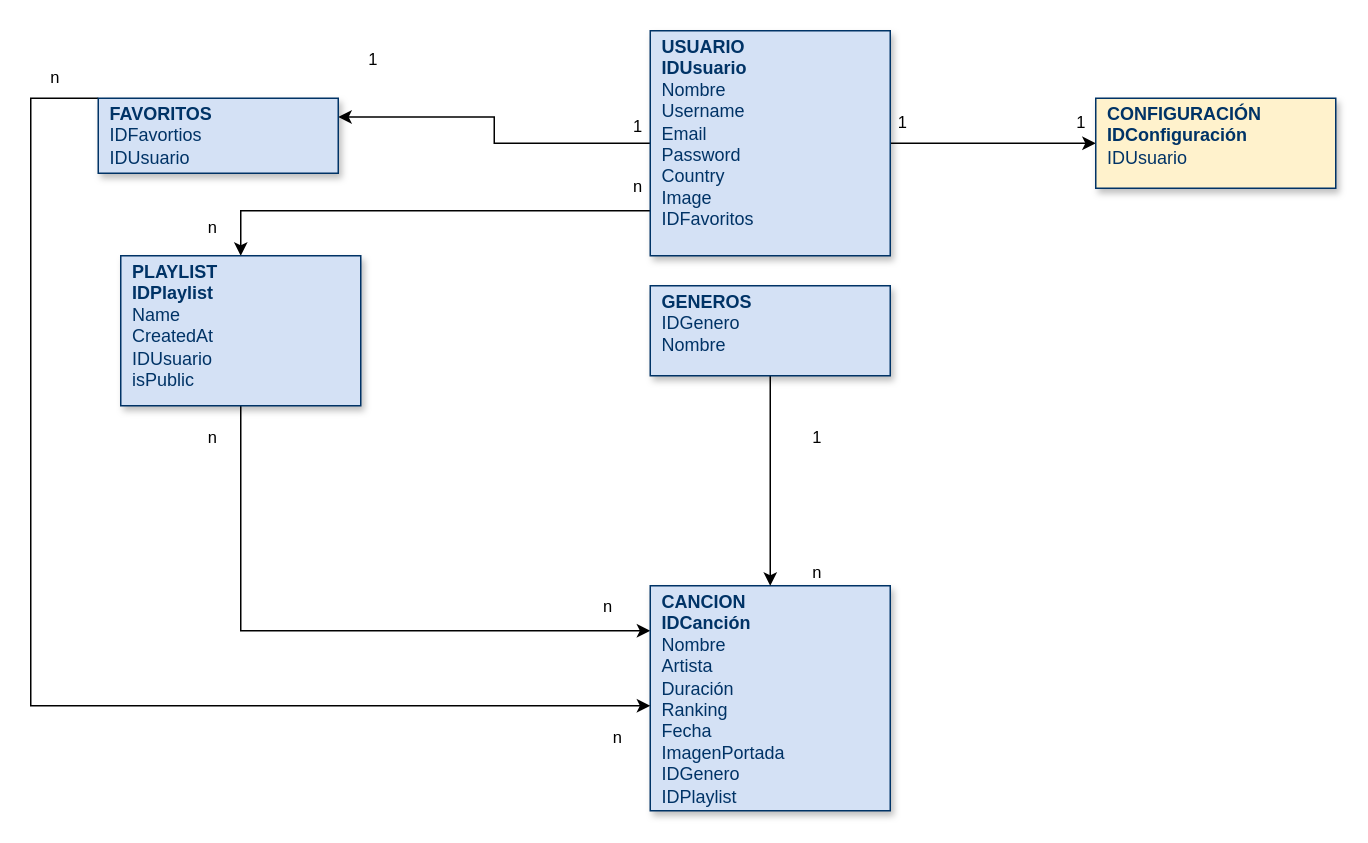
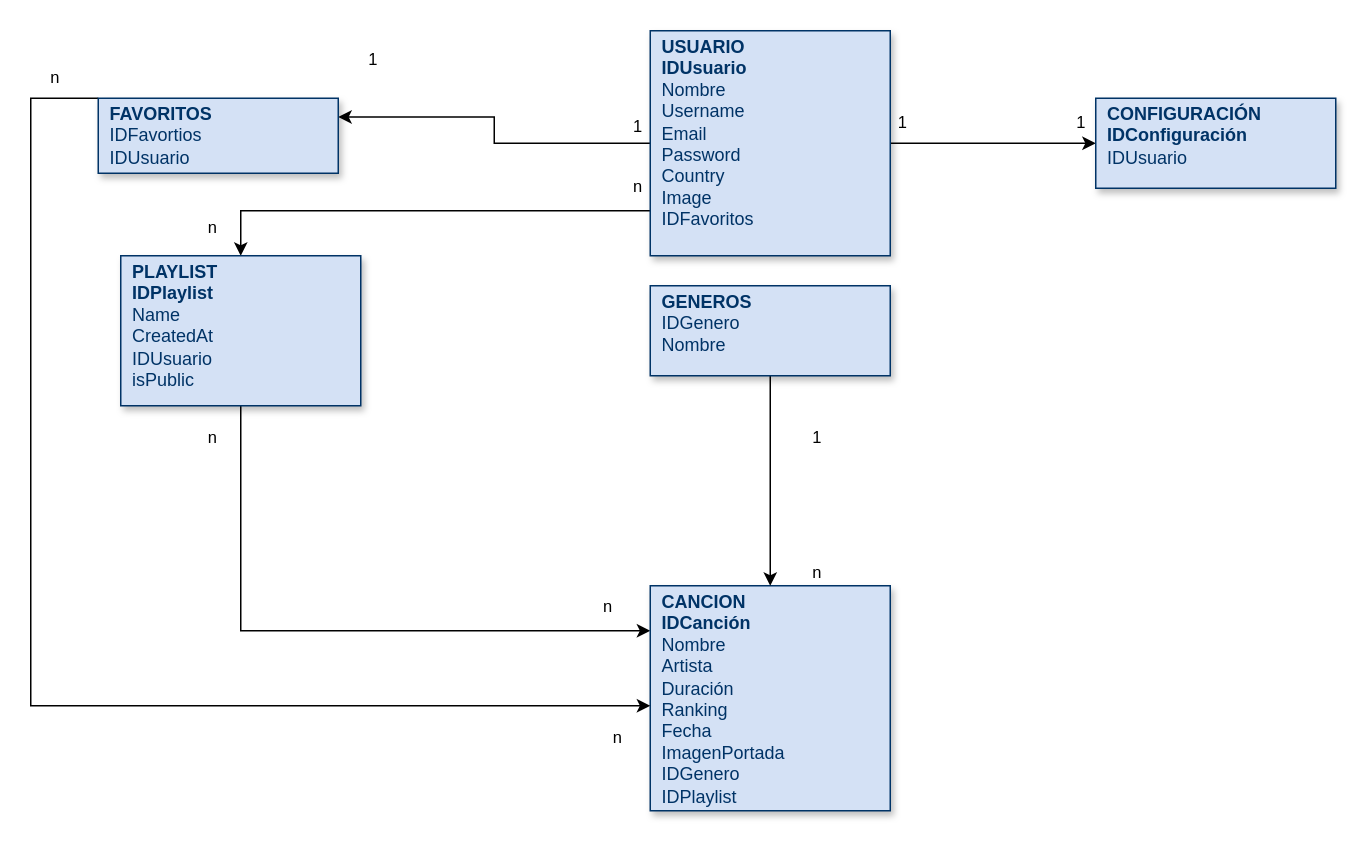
(1216, 143) -> (1216, 143)
